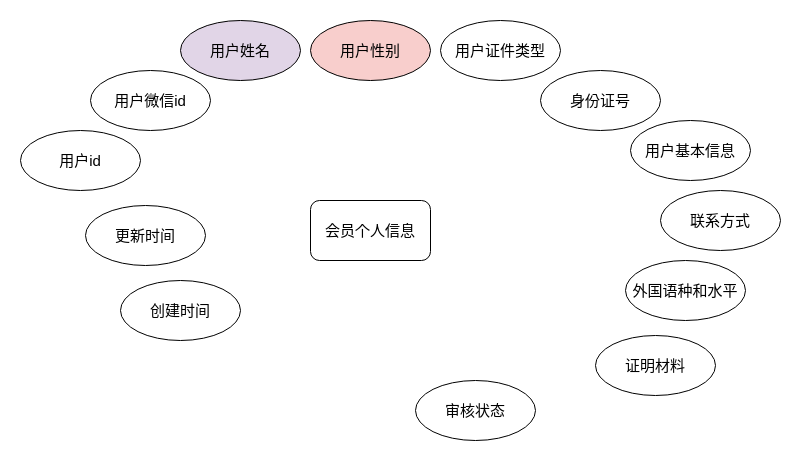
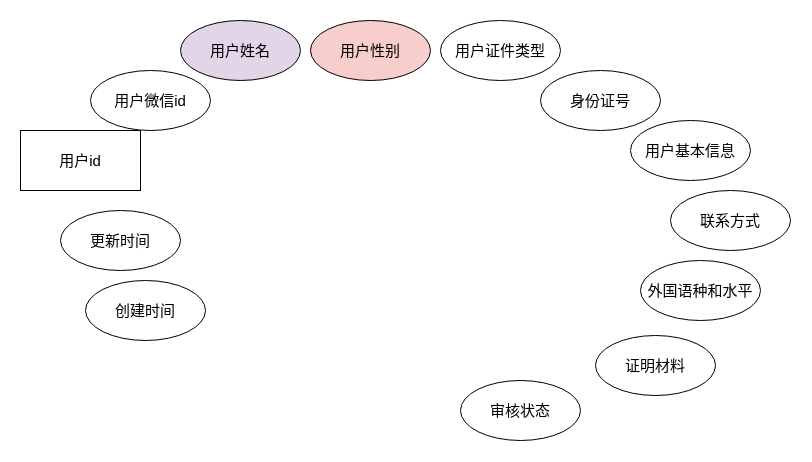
(81, 161) -> (81, 161)
(721, 221) -> (731, 221)
(371, 231) -> none
(146, 236) -> (121, 241)
(686, 291) -> (701, 291)
(181, 311) -> (146, 311)
(476, 411) -> (521, 411)
